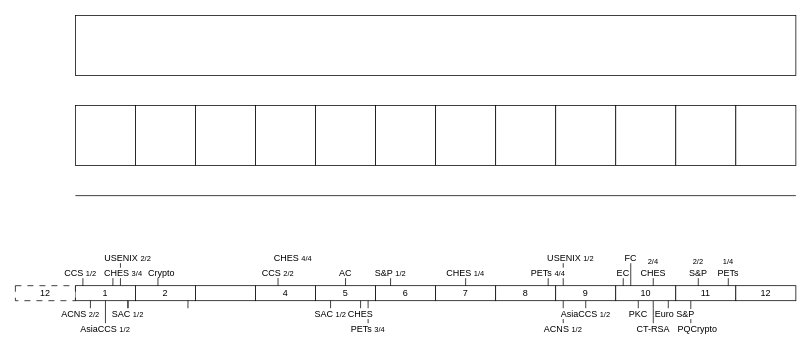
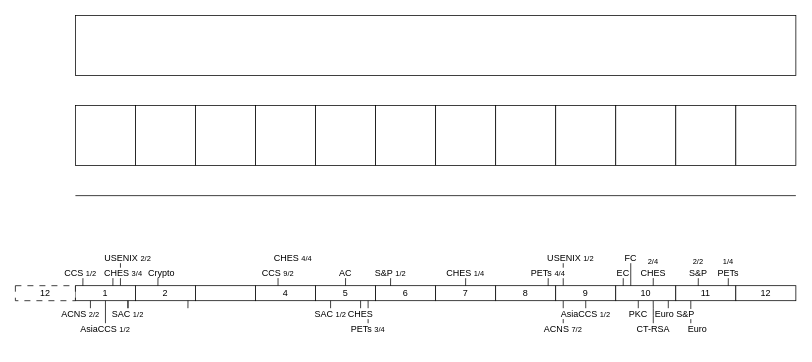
(278, 267) -> (278, 267)
(563, 334) -> (563, 334)
(697, 334) -> (697, 334)
